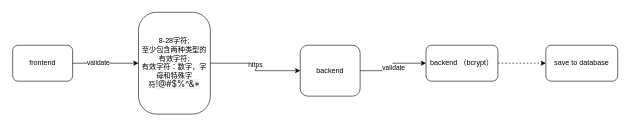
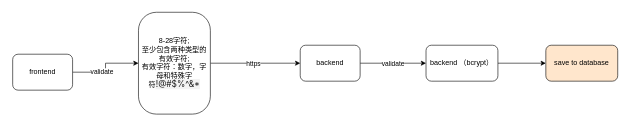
(42, 63) -> (42, 72)
(520, 63) -> (520, 63)
(582, 63) -> (582, 63)
(330, 71) -> (330, 63)
